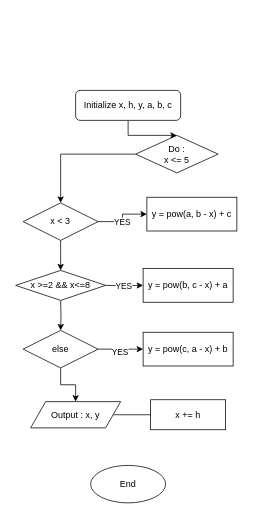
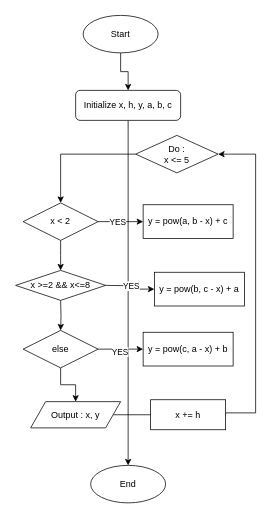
none -> (120, 34)
none -> (120, 66)
(148, 135) -> (128, 219)
(192, 214) -> (188, 222)
(60, 222) -> (60, 222)
none -> (255, 284)
(188, 285) -> (199, 289)
